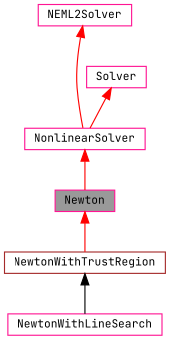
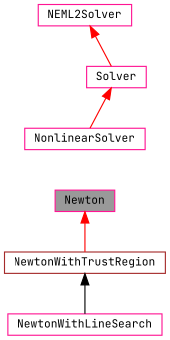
(77, 83) -> (103, 51)
(85, 176) -> none
